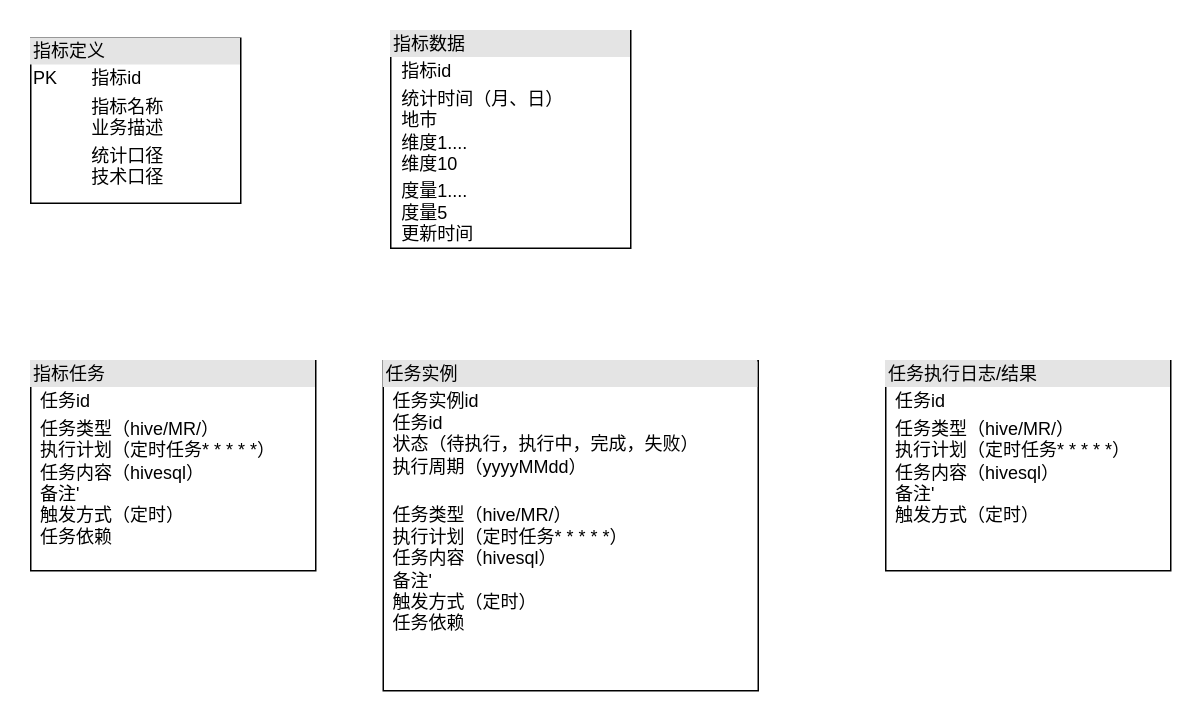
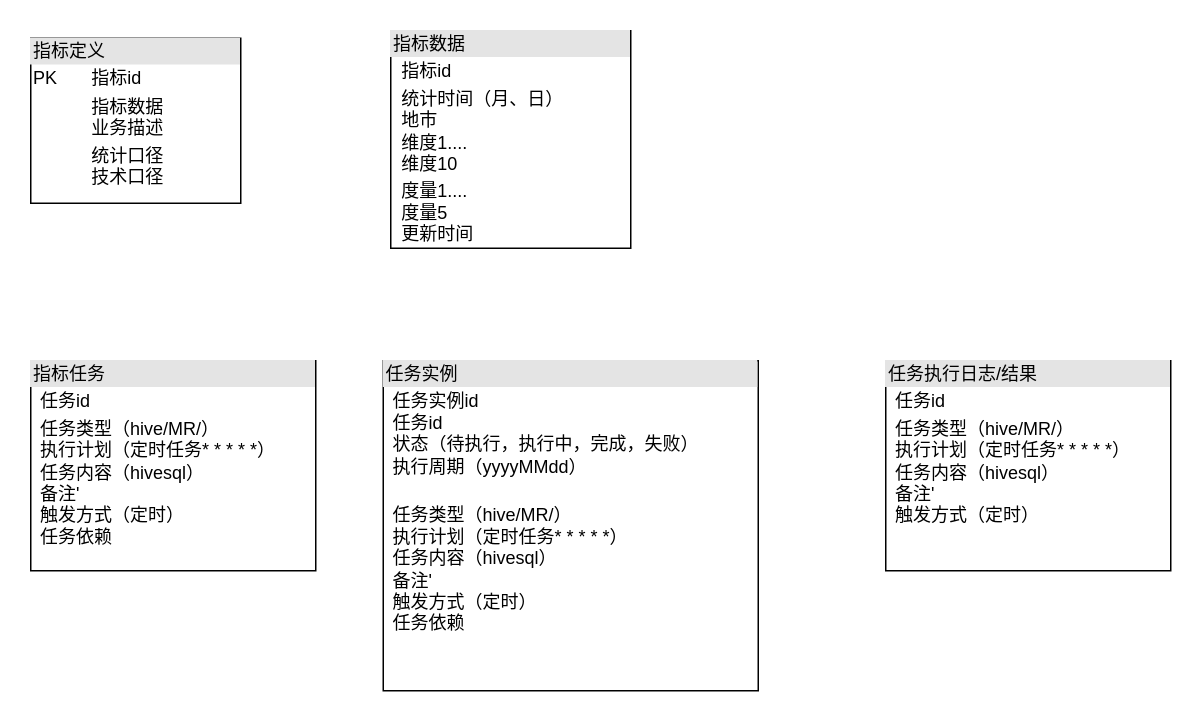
(67, 103) -> (67, 103)
